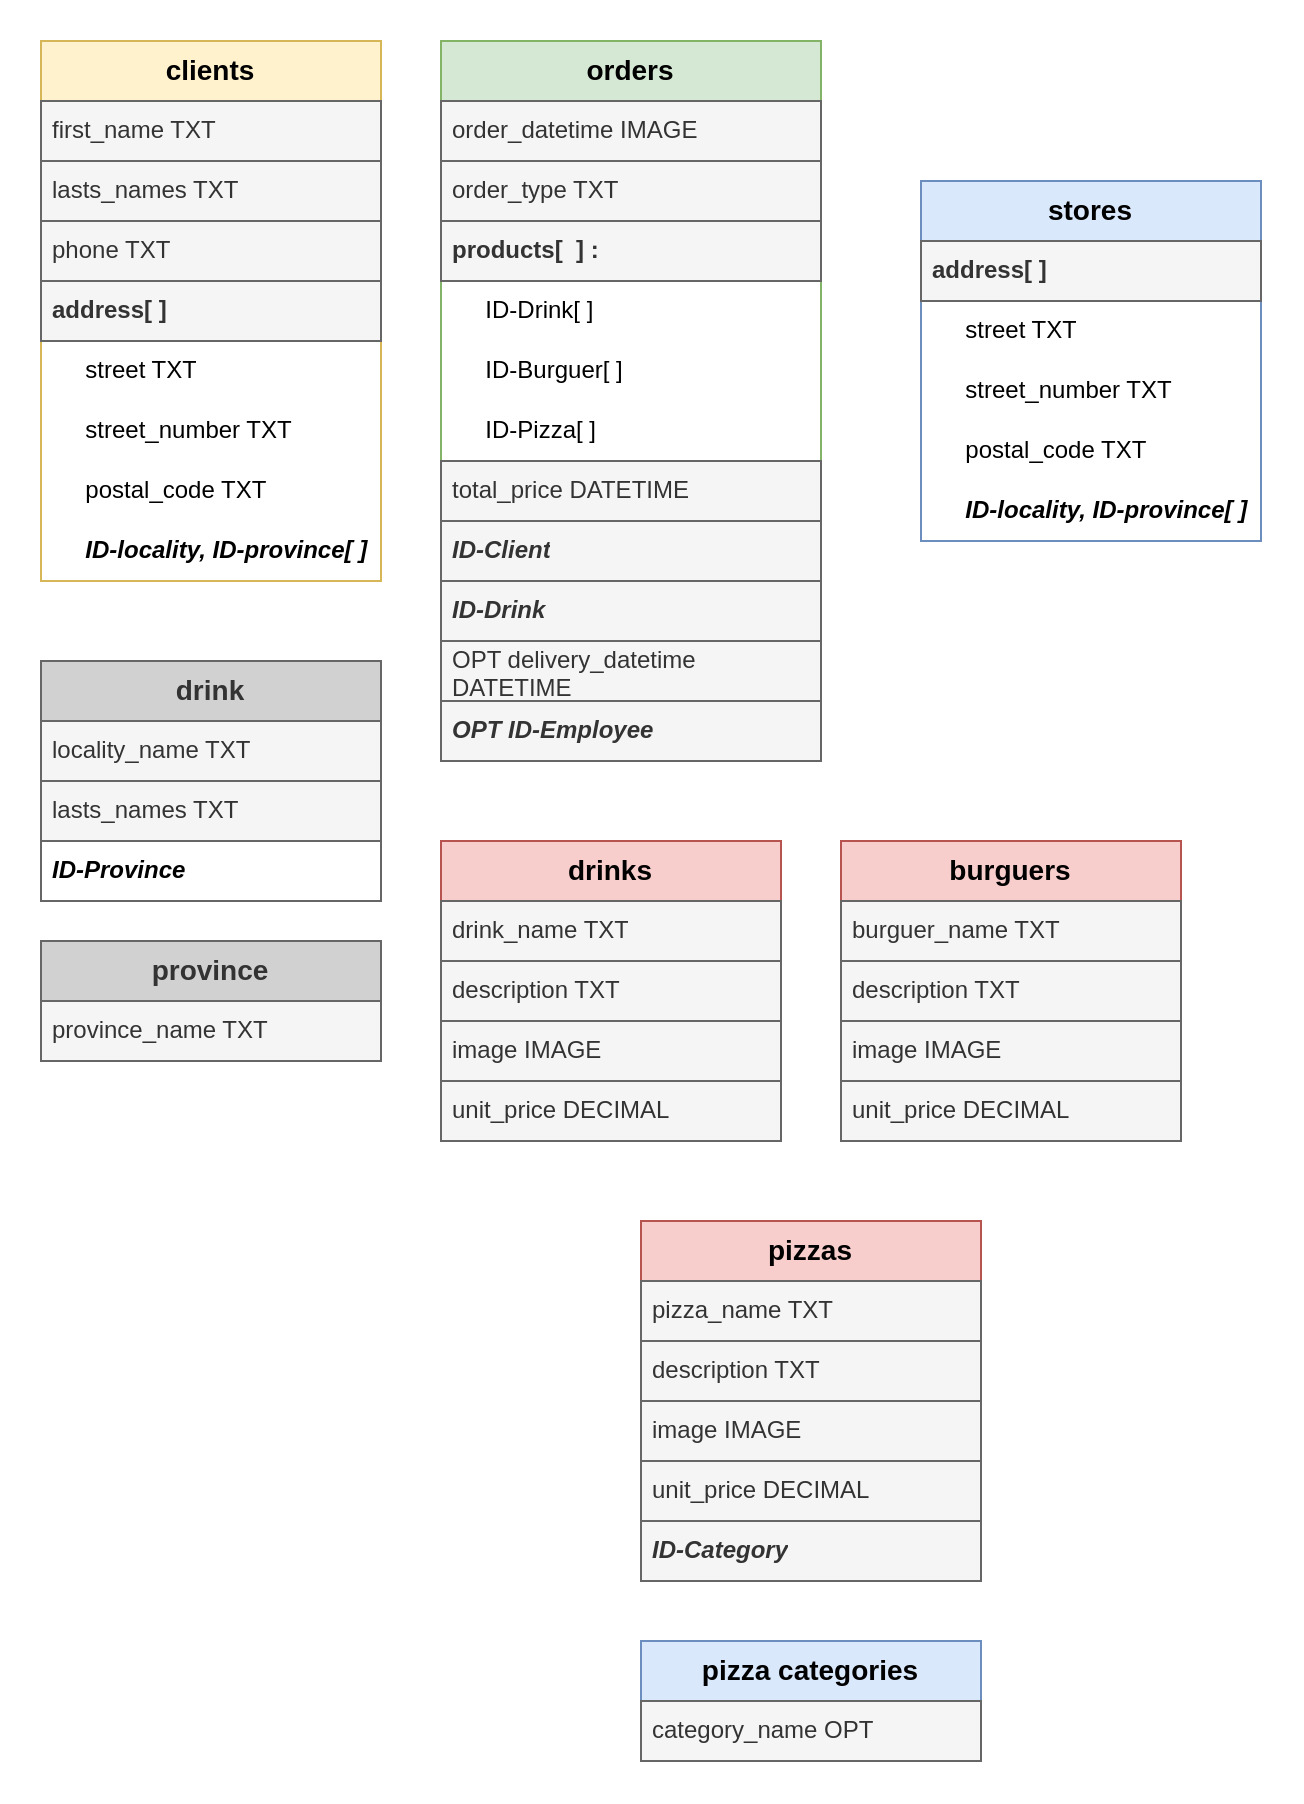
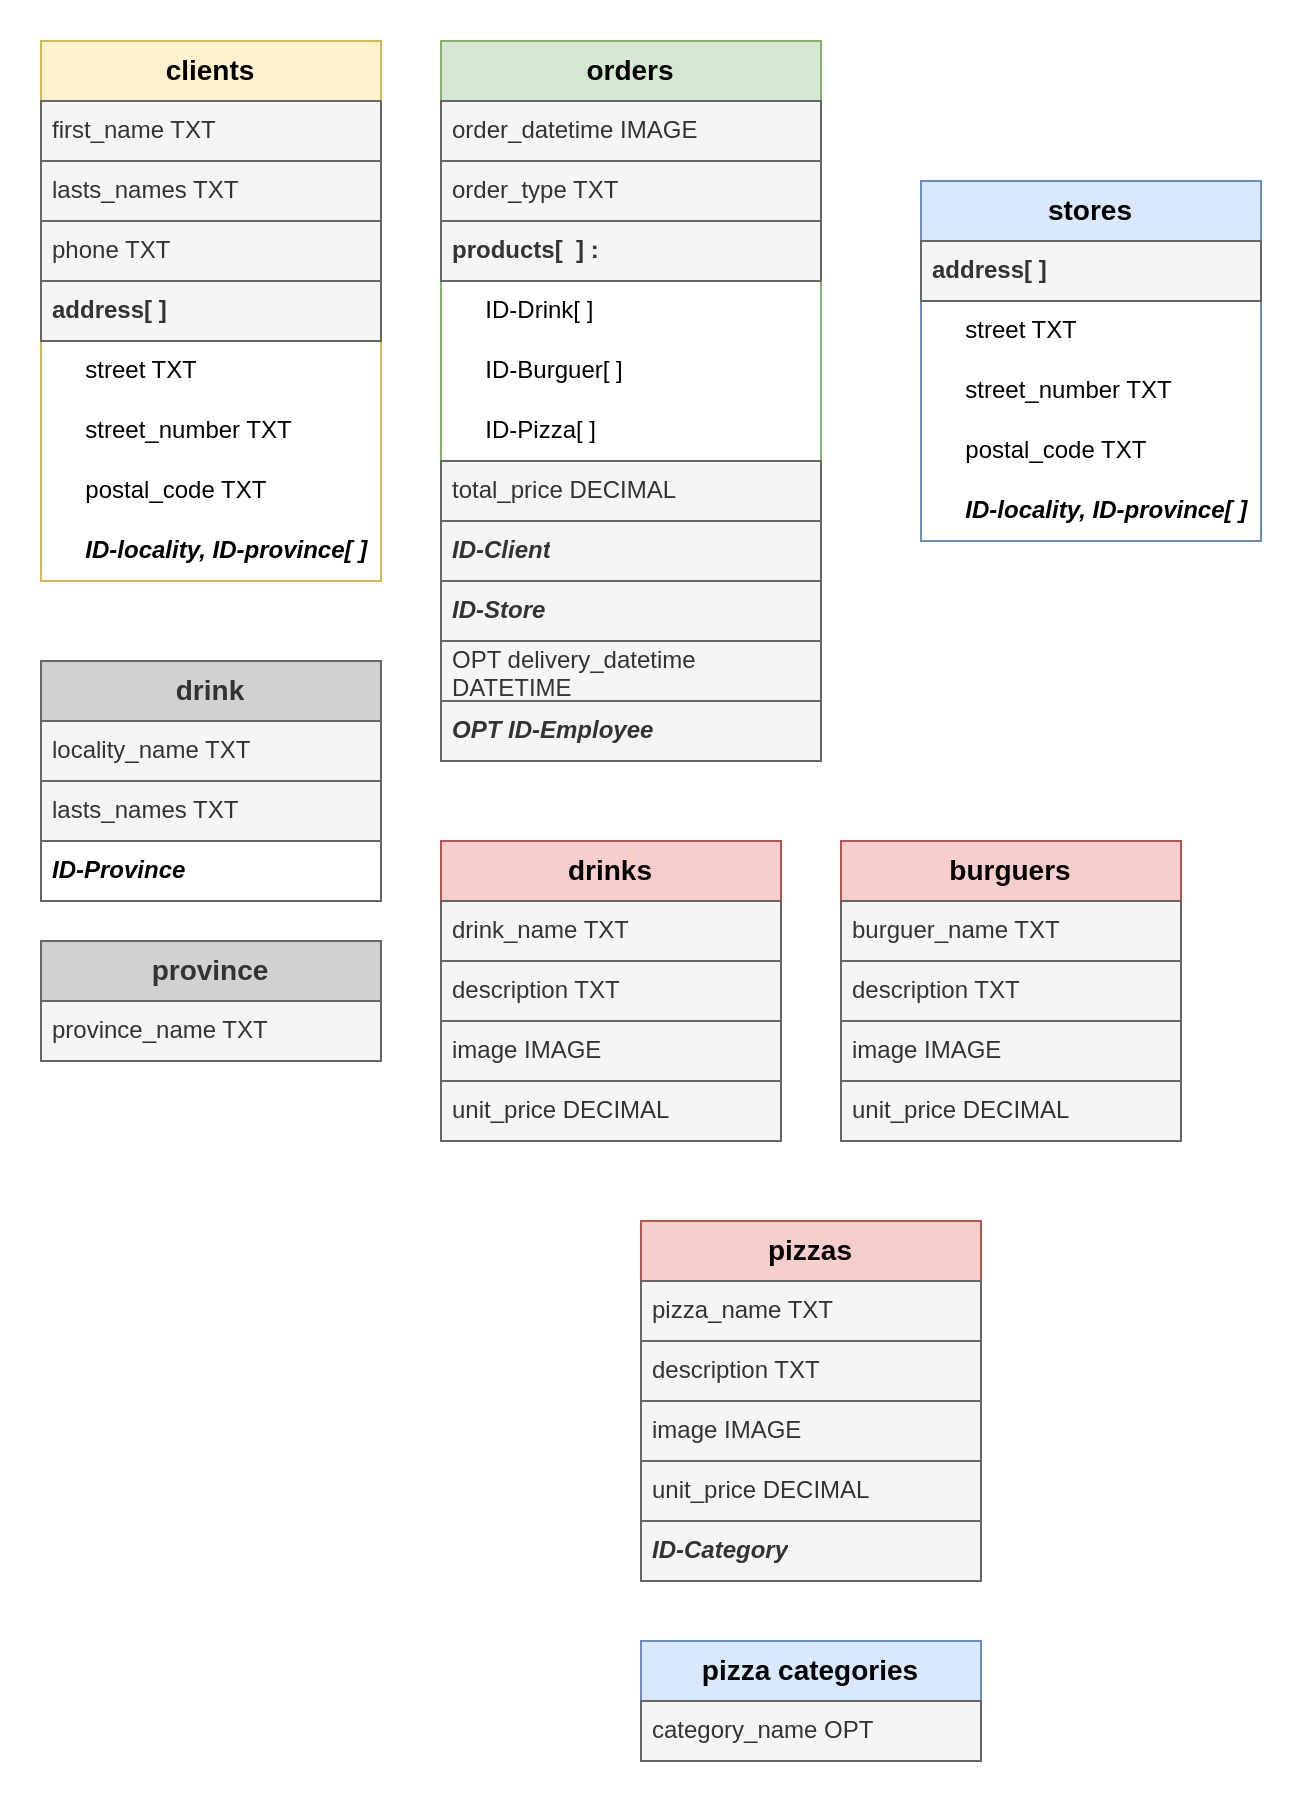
(578, 491) -> (571, 491)
(504, 611) -> (507, 611)
